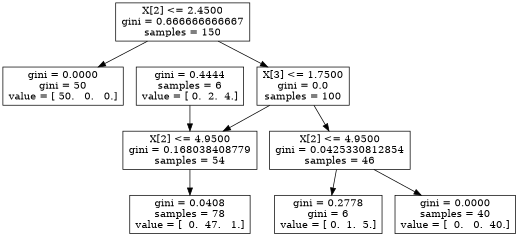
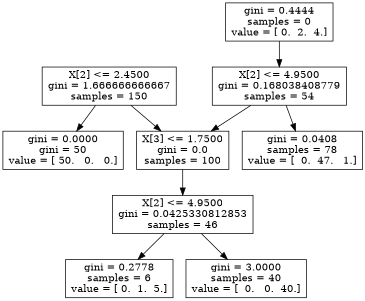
(183, 22) -> (109, 86)
(190, 86) -> (279, 22)
(250, 116) -> (234, 116)
(340, 150) -> (183, 214)
(328, 214) -> (119, 279)
(455, 214) -> (246, 279)
